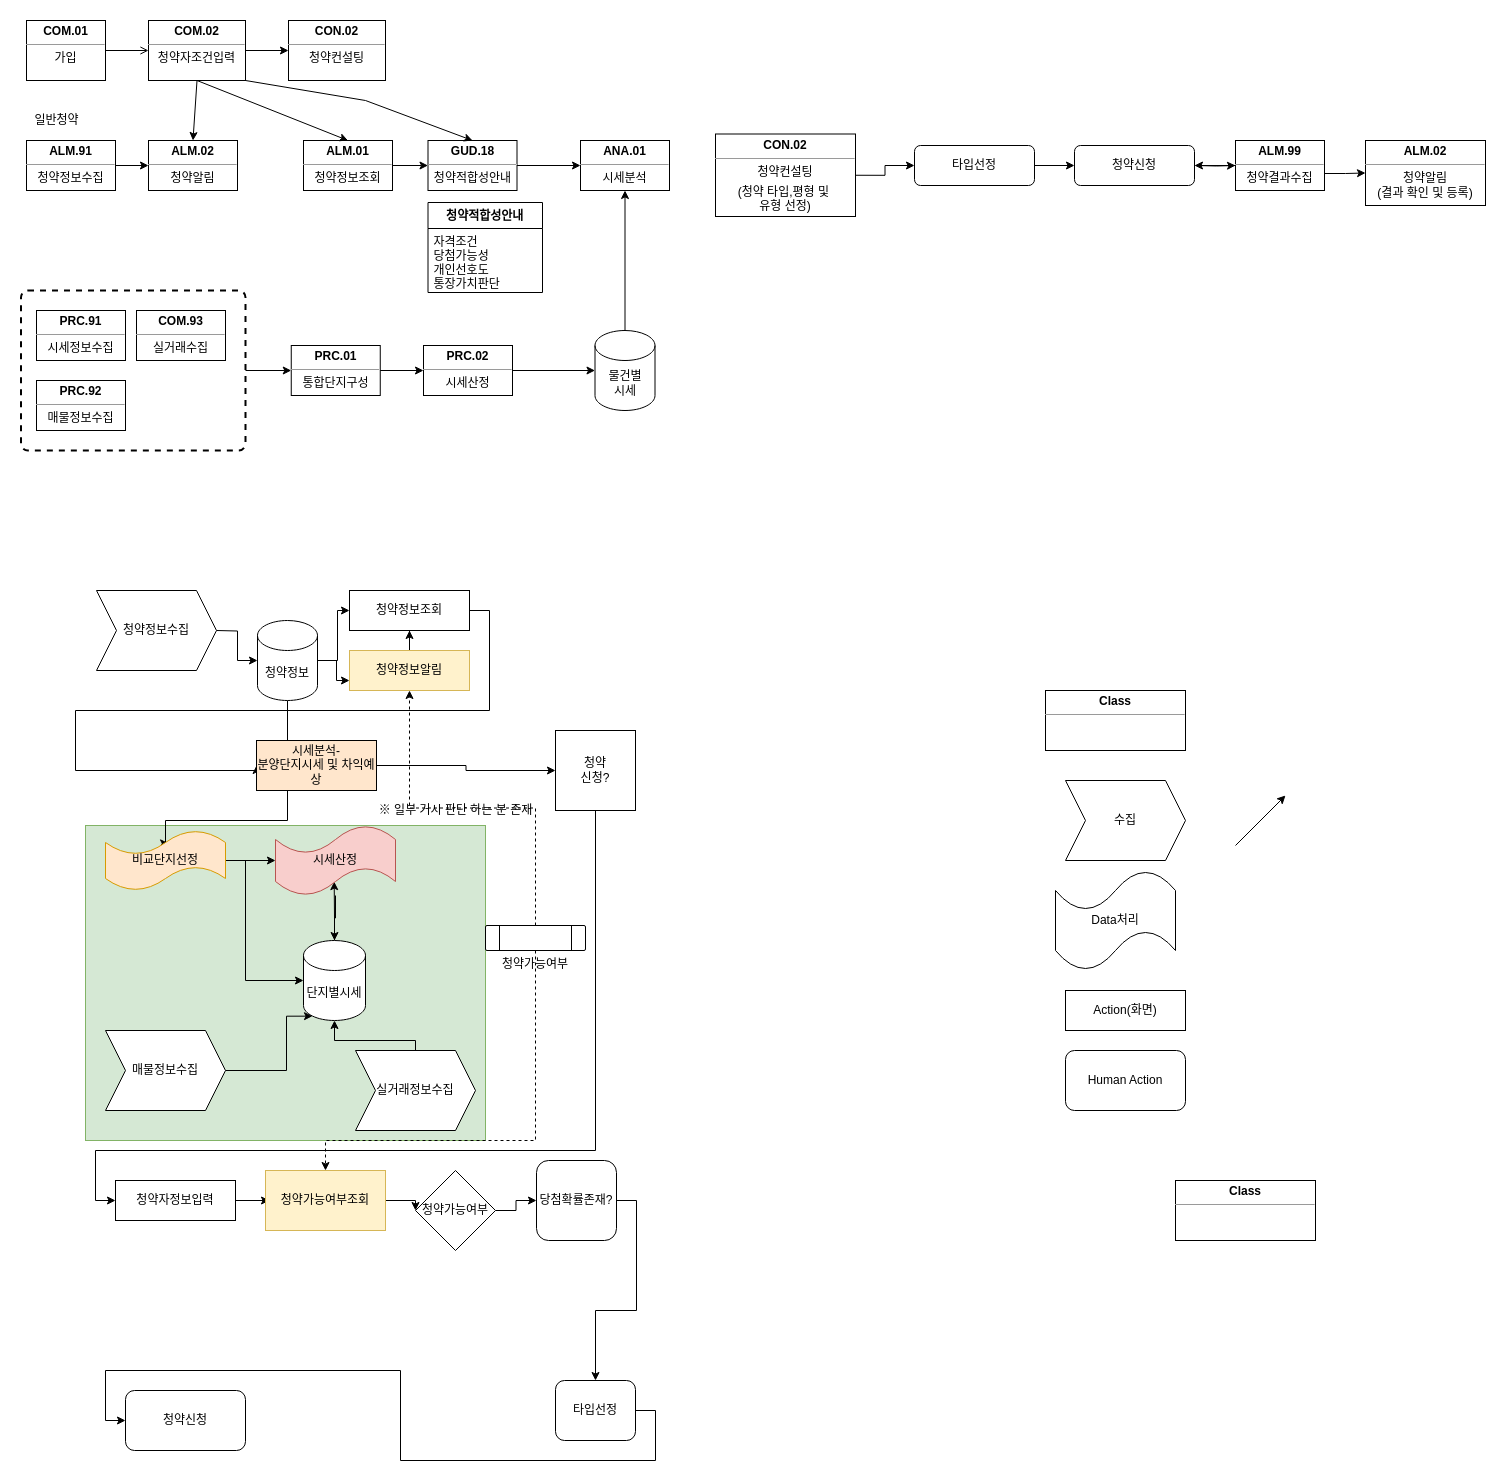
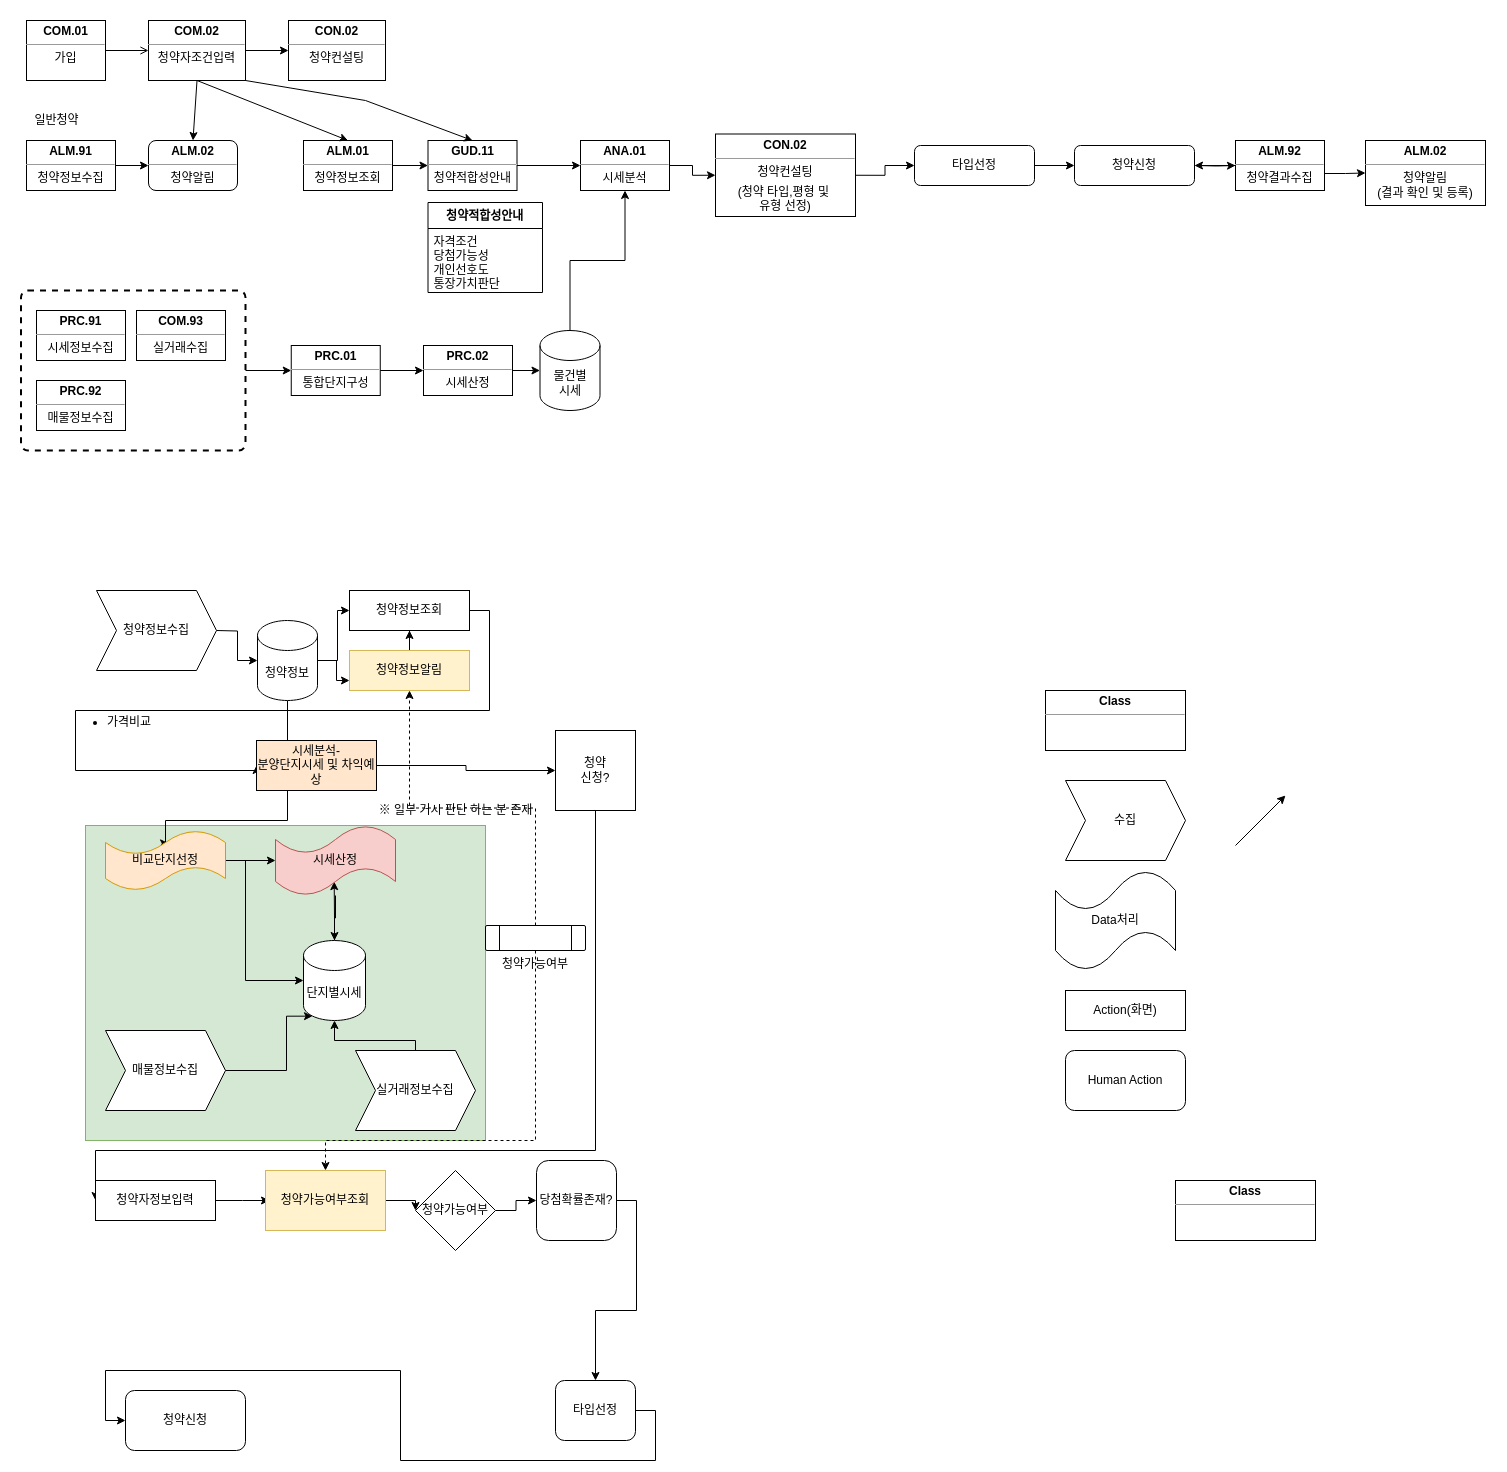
(471, 155) -> (471, 155)
(1272, 155) -> (1272, 155)
(193, 166) -> (193, 166)
none -> (693, 167)
(625, 371) -> (570, 371)
none -> (156, 721)
(176, 1201) -> (156, 1201)
